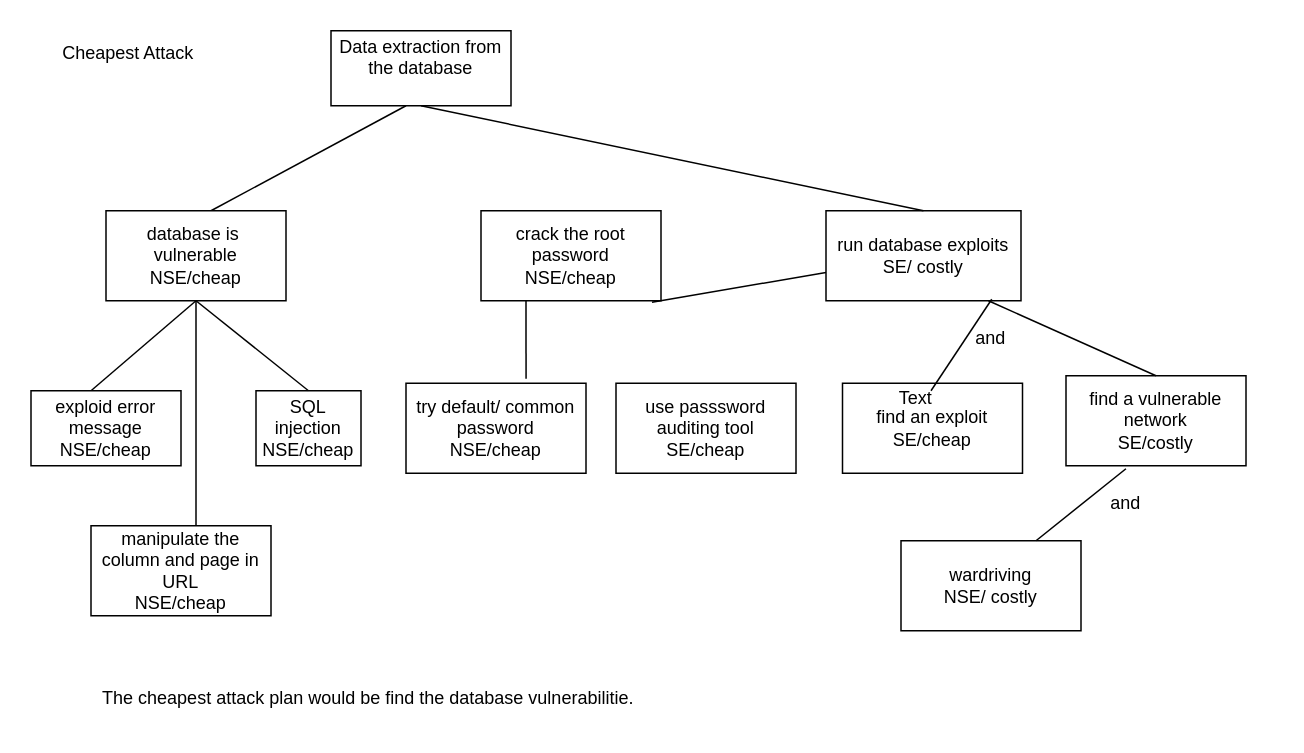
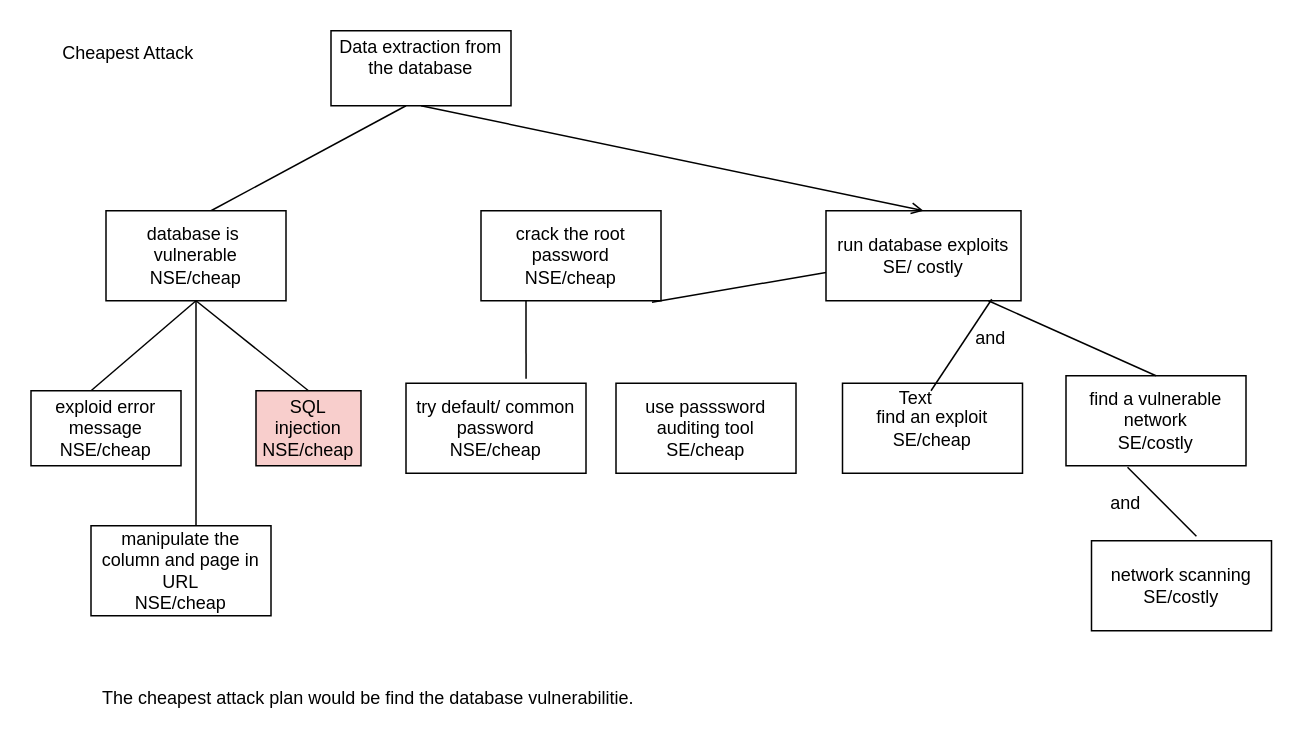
(918, 210) -> (917, 209)
(308, 428) -> (308, 428)
none -> (1162, 502)
(1080, 505) -> none
(991, 586) -> none
none -> (1181, 586)
